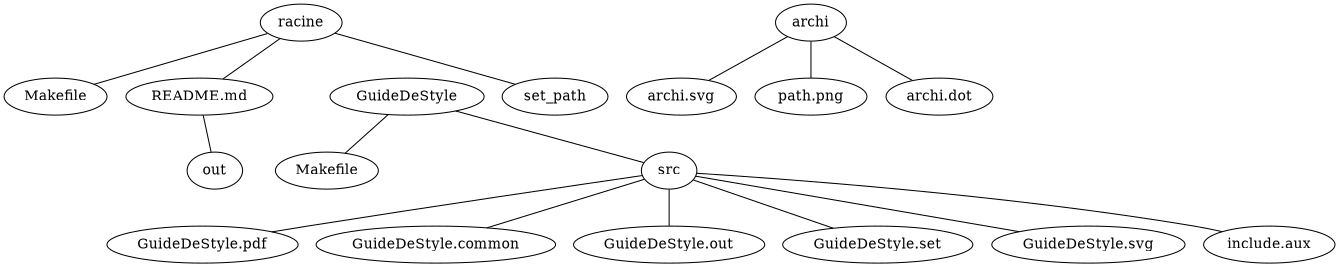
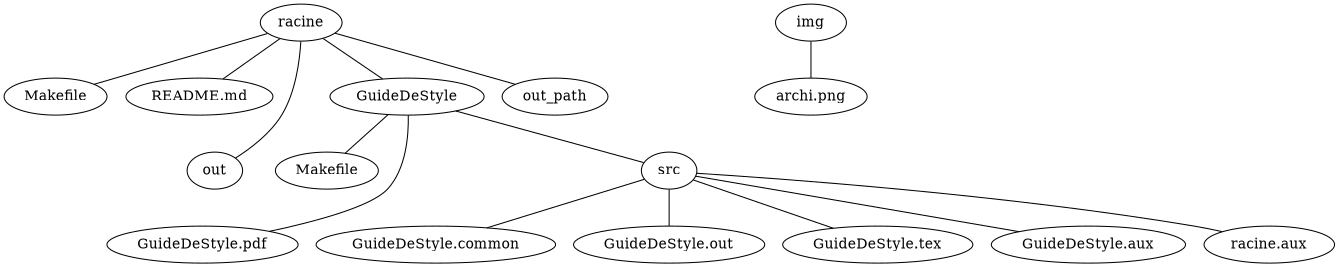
(811, 23) -> (811, 23)
none -> (353, 59)
(555, 97) -> (555, 97)
(681, 97) -> none
(811, 97) -> (811, 97)
(939, 97) -> none
(207, 134) -> (285, 109)
(457, 203) -> (368, 202)
(878, 245) -> (878, 245)
(1088, 245) -> (1088, 245)
(1269, 245) -> (1269, 245)
